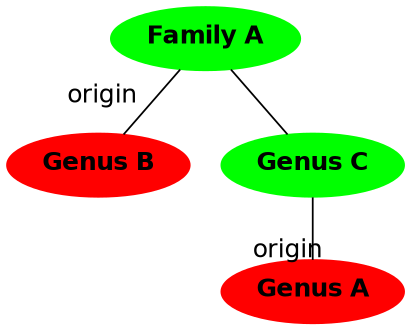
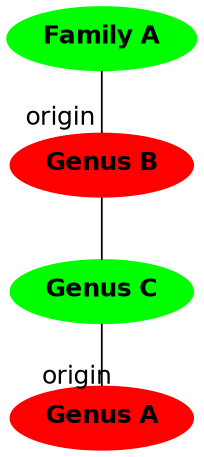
(259, 102) -> (102, 229)
